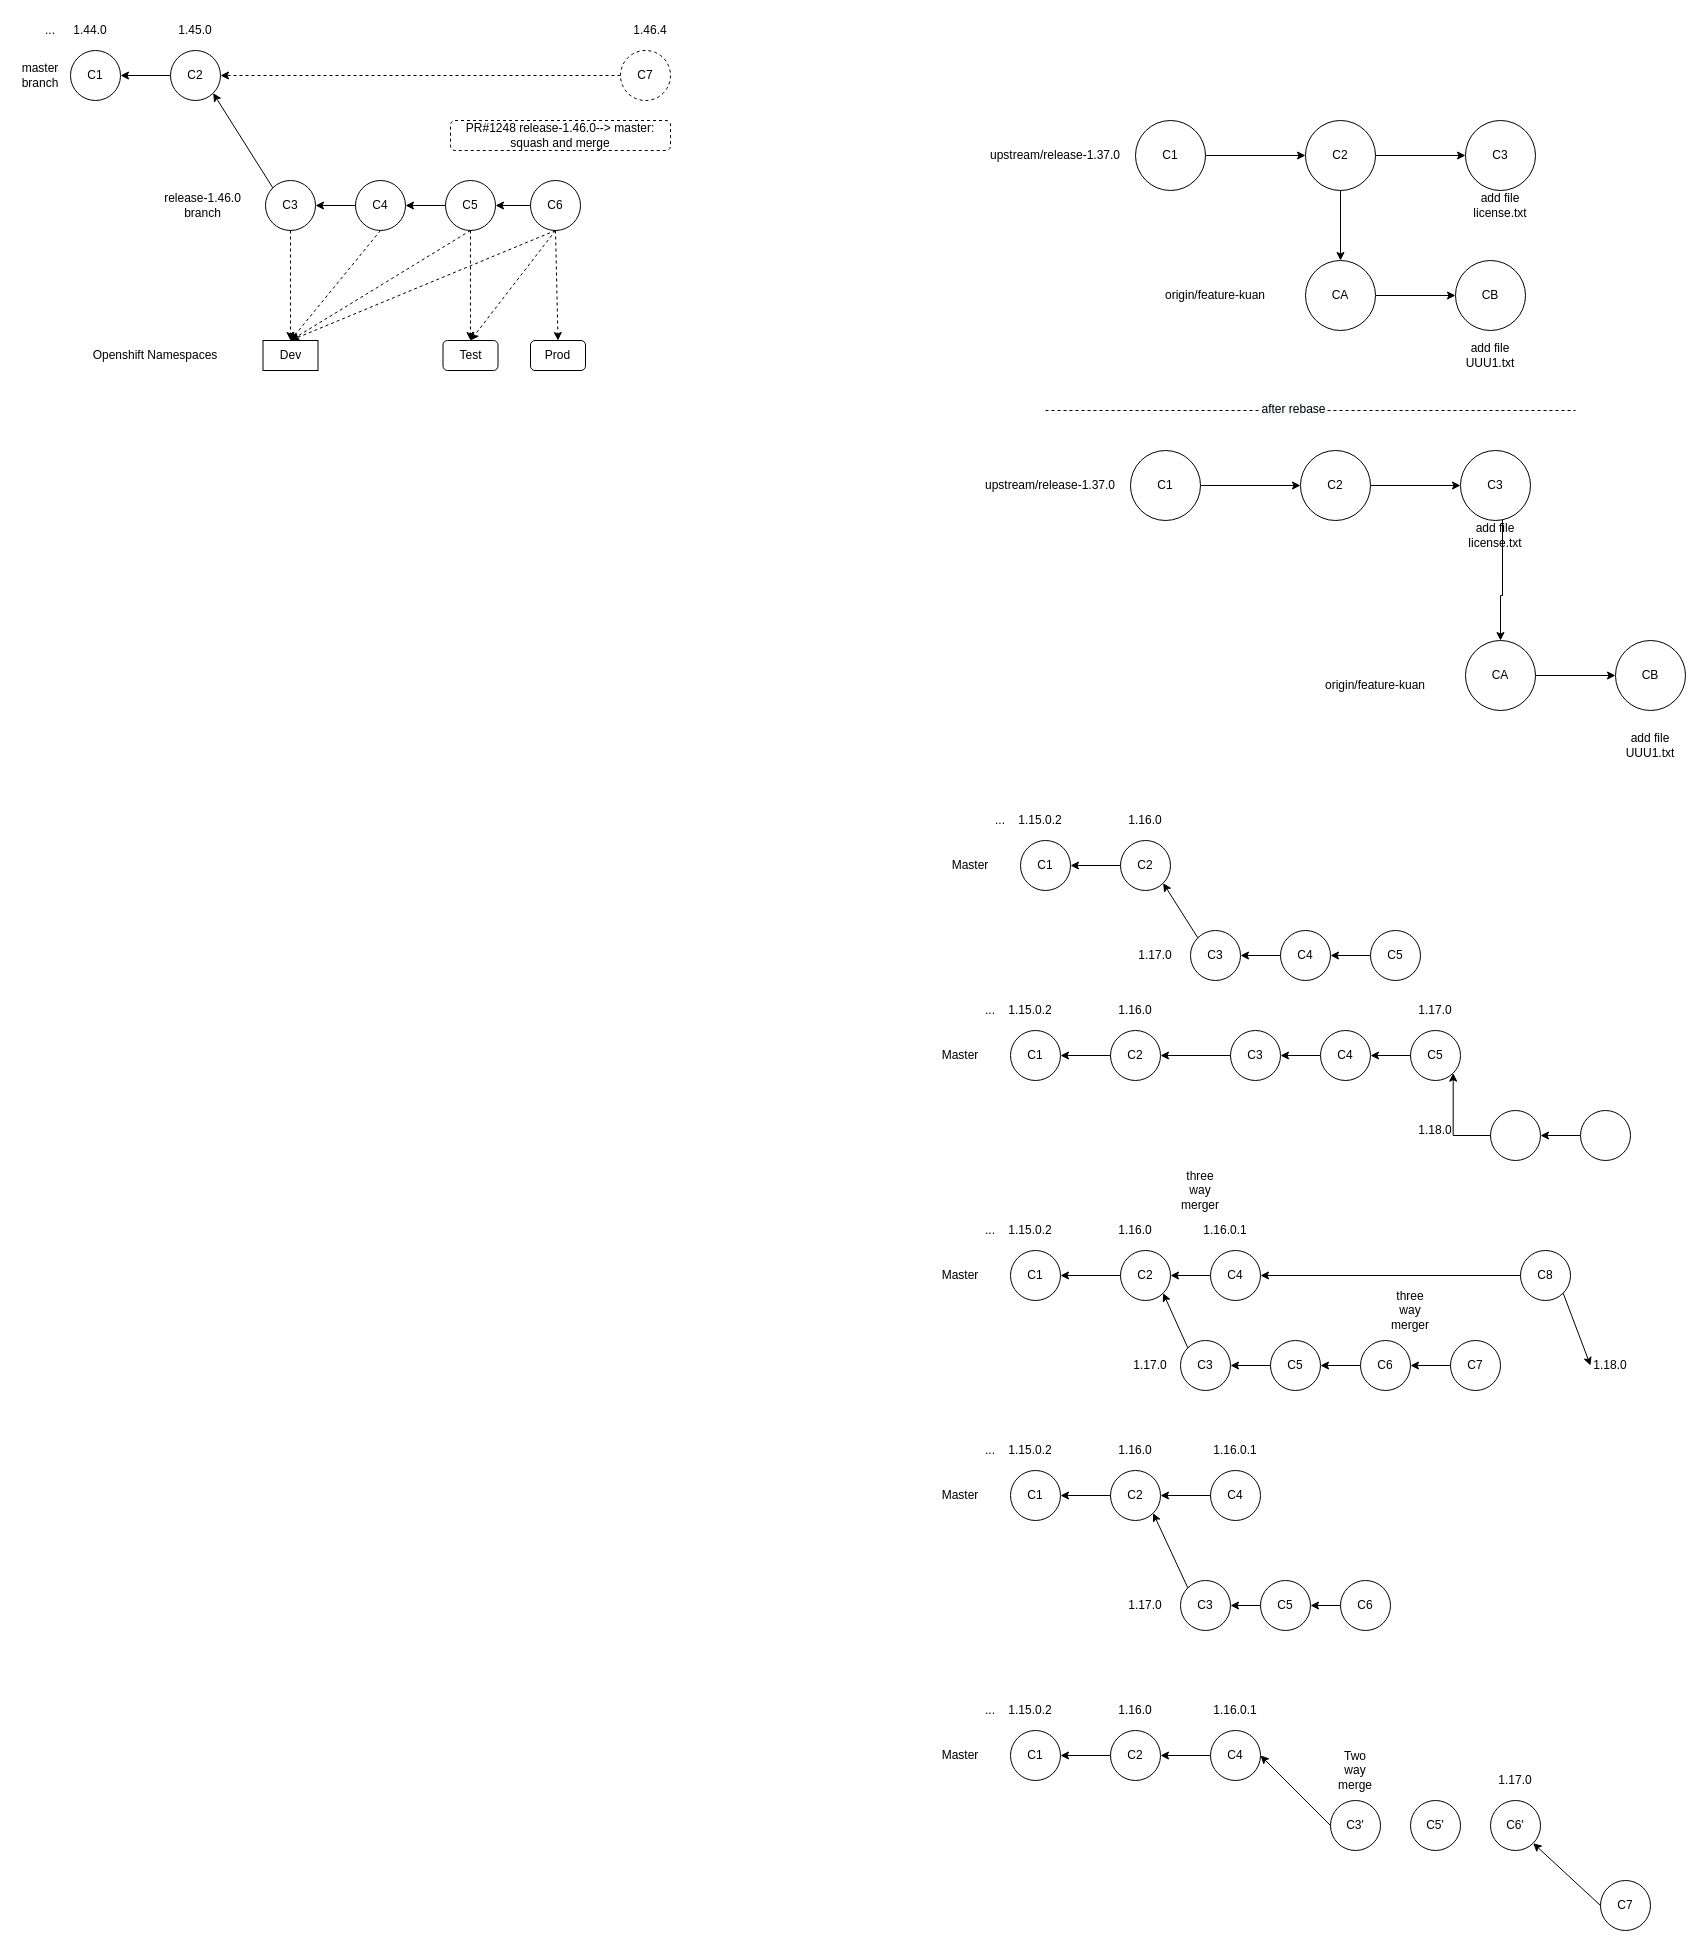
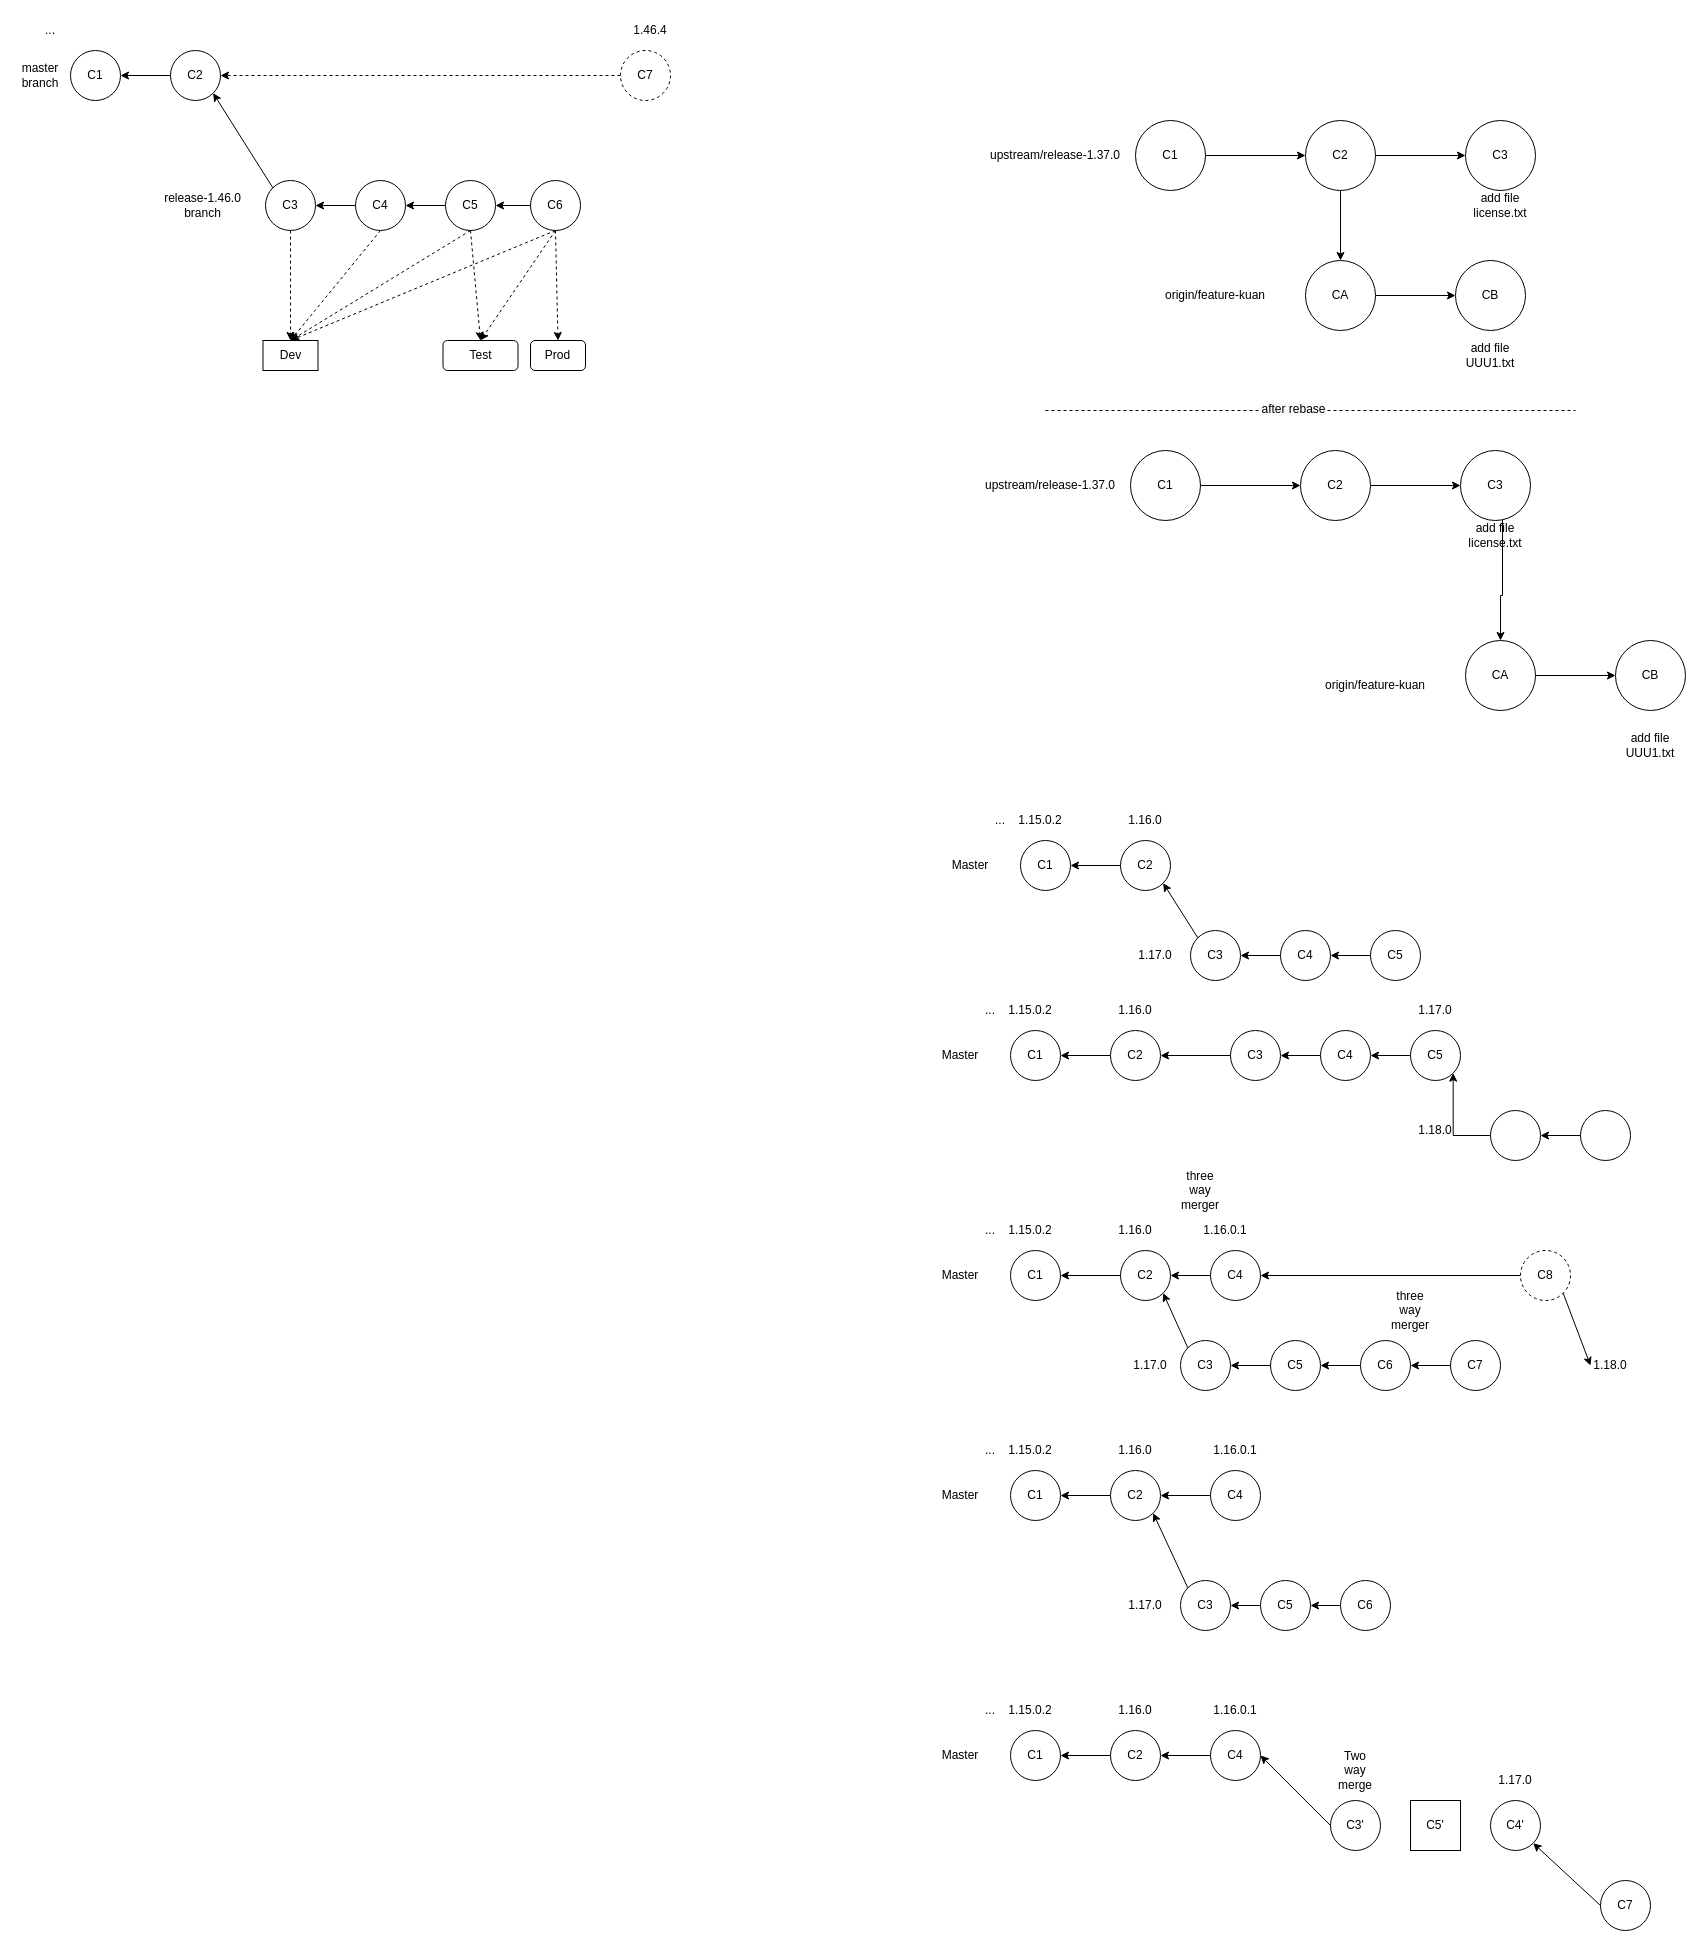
(91, 31) -> none
(196, 31) -> none
(561, 136) -> none
(156, 356) -> none
(471, 356) -> (481, 356)
(1546, 1276) -> (1546, 1276)
(1436, 1826) -> (1436, 1826)
(1516, 1826) -> (1516, 1826)
